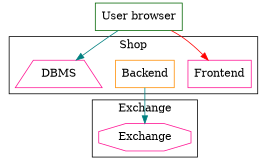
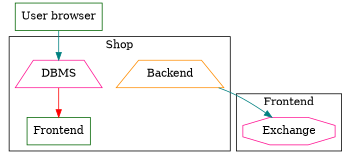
(188, 41) -> (59, 99)
(145, 74) -> (170, 74)
(220, 74) -> (59, 131)
(145, 109) -> (289, 103)
